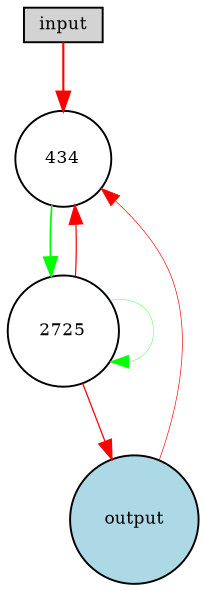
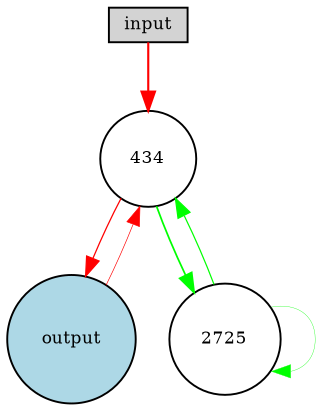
(76, 250) -> (200, 250)
(94, 412) -> (106, 228)
